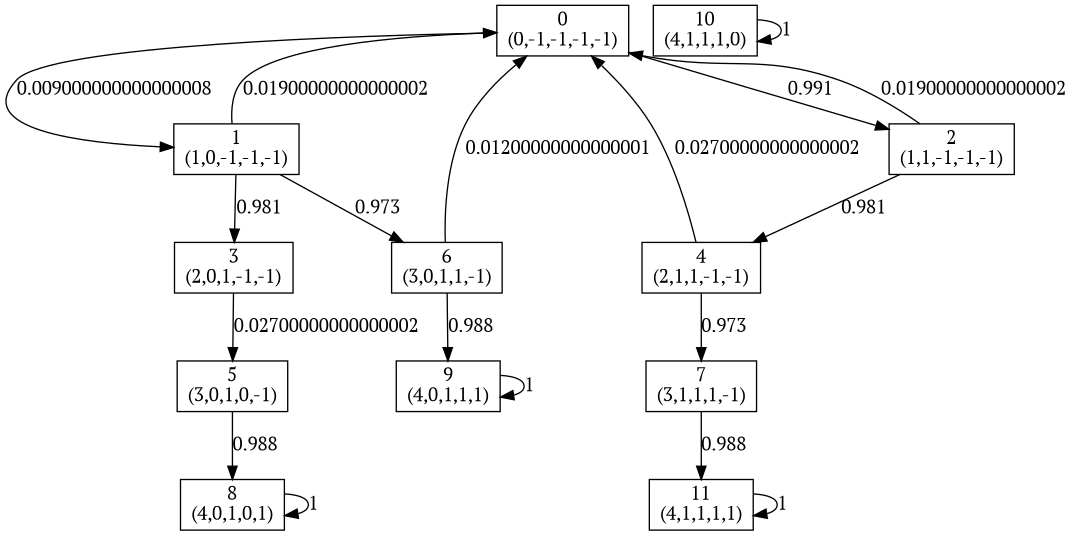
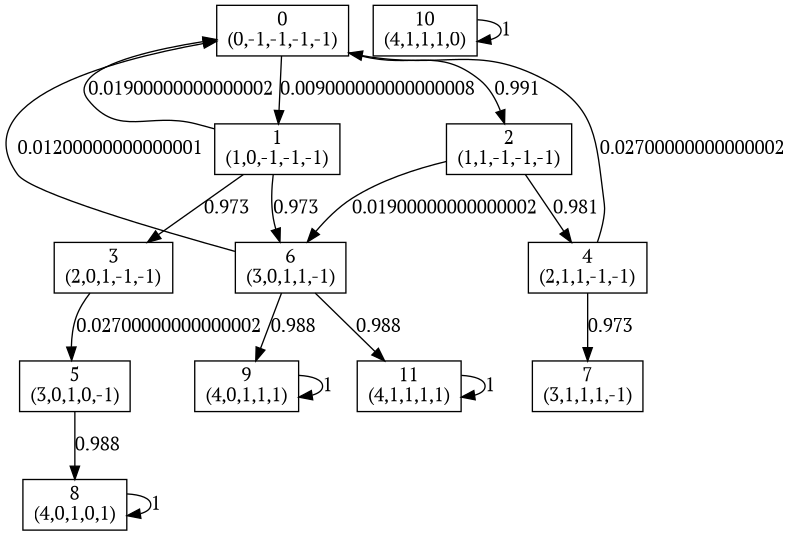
(787, 67) -> (375, 186)
(259, 208) -> (227, 208)
(701, 439) -> (345, 322)
